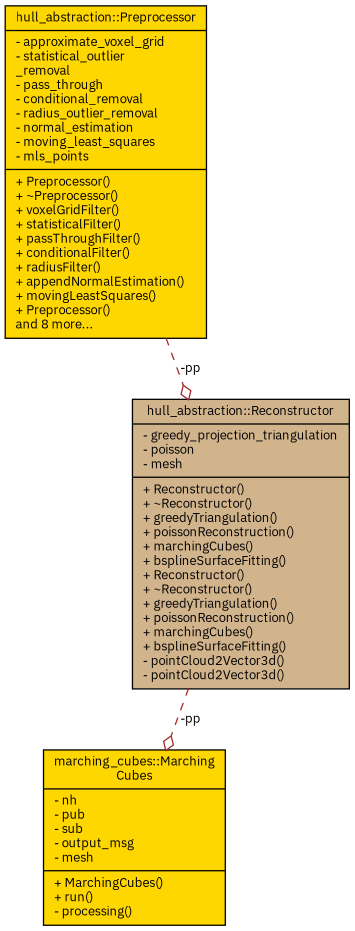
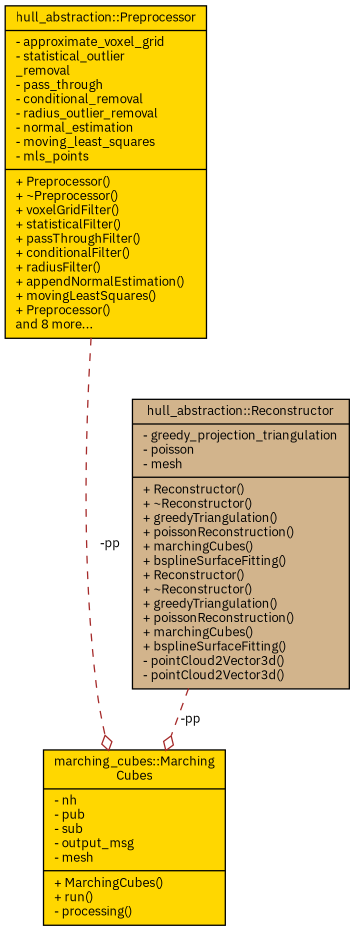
(175, 362) -> (87, 537)
